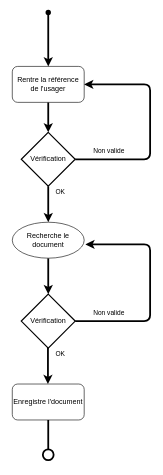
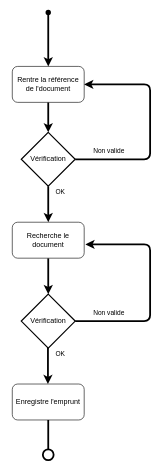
(48, 84) -> (48, 84)
(48, 240) -> (48, 240)
(48, 402) -> (48, 402)
